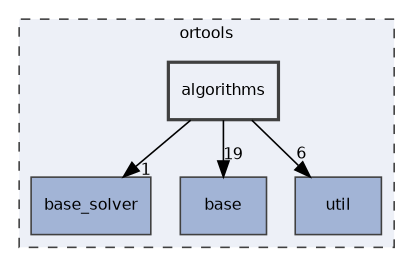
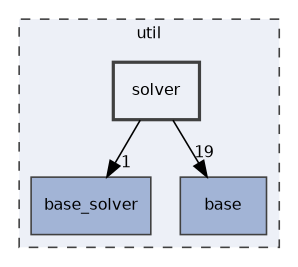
(207, 34) -> (149, 34)
(223, 91) -> (156, 91)
(338, 206) -> none
